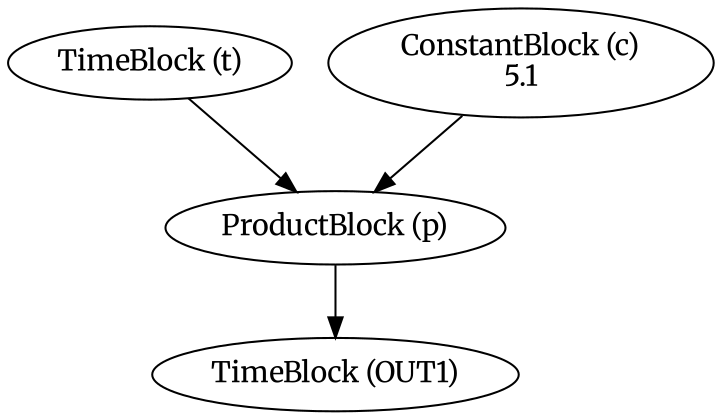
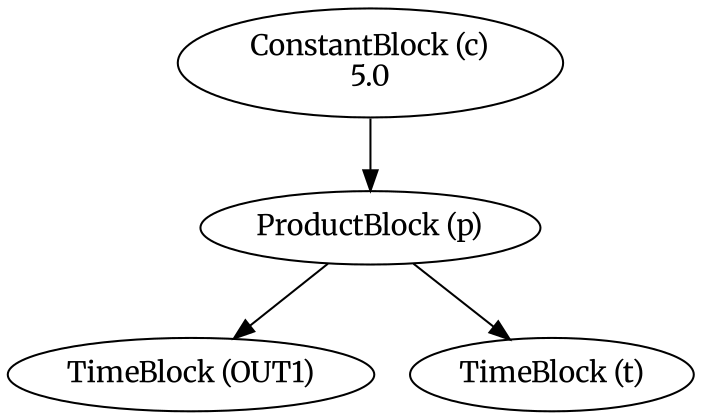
(521, 63) -> (370, 63)
(235, 138) -> (453, 295)
